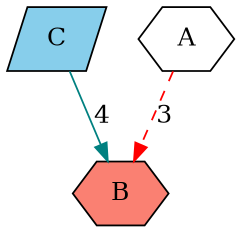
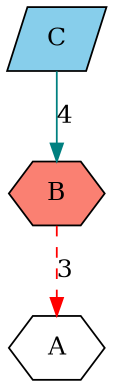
(157, 108) -> (57, 262)
